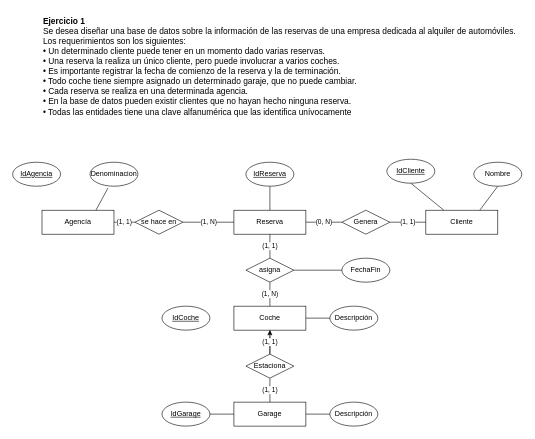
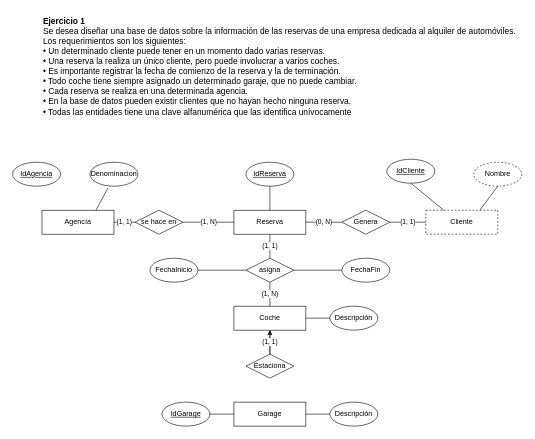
(498, 174) -> (498, 174)
(462, 222) -> (462, 222)
none -> (174, 270)
none -> (222, 270)
(186, 318) -> none
(270, 390) -> none
